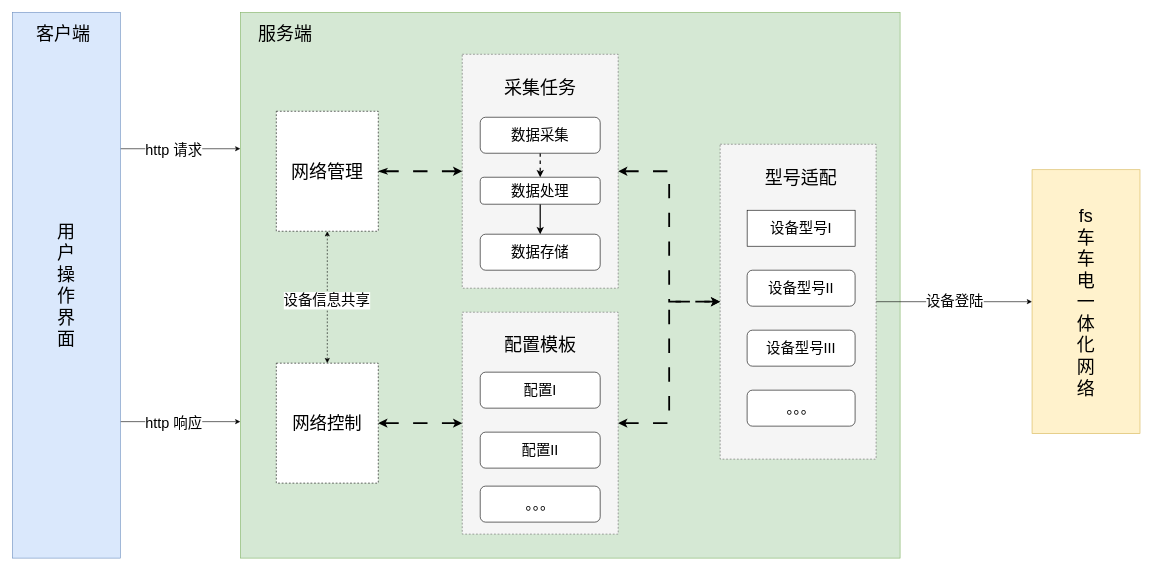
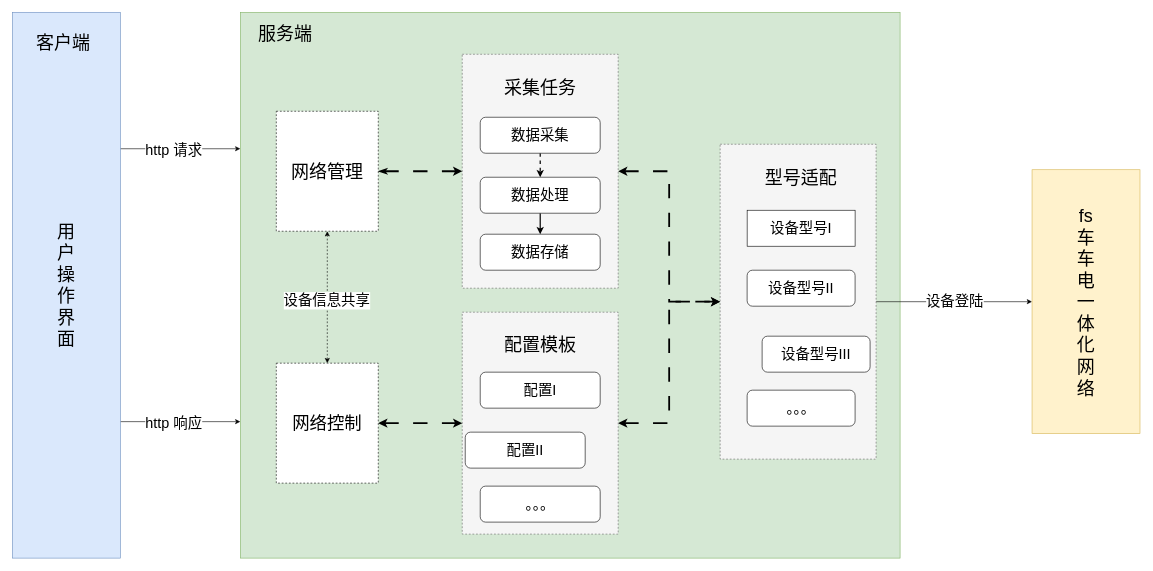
(63, 33) -> (63, 42)
(540, 191) -> (540, 195)
(801, 348) -> (816, 354)
(540, 450) -> (525, 450)
